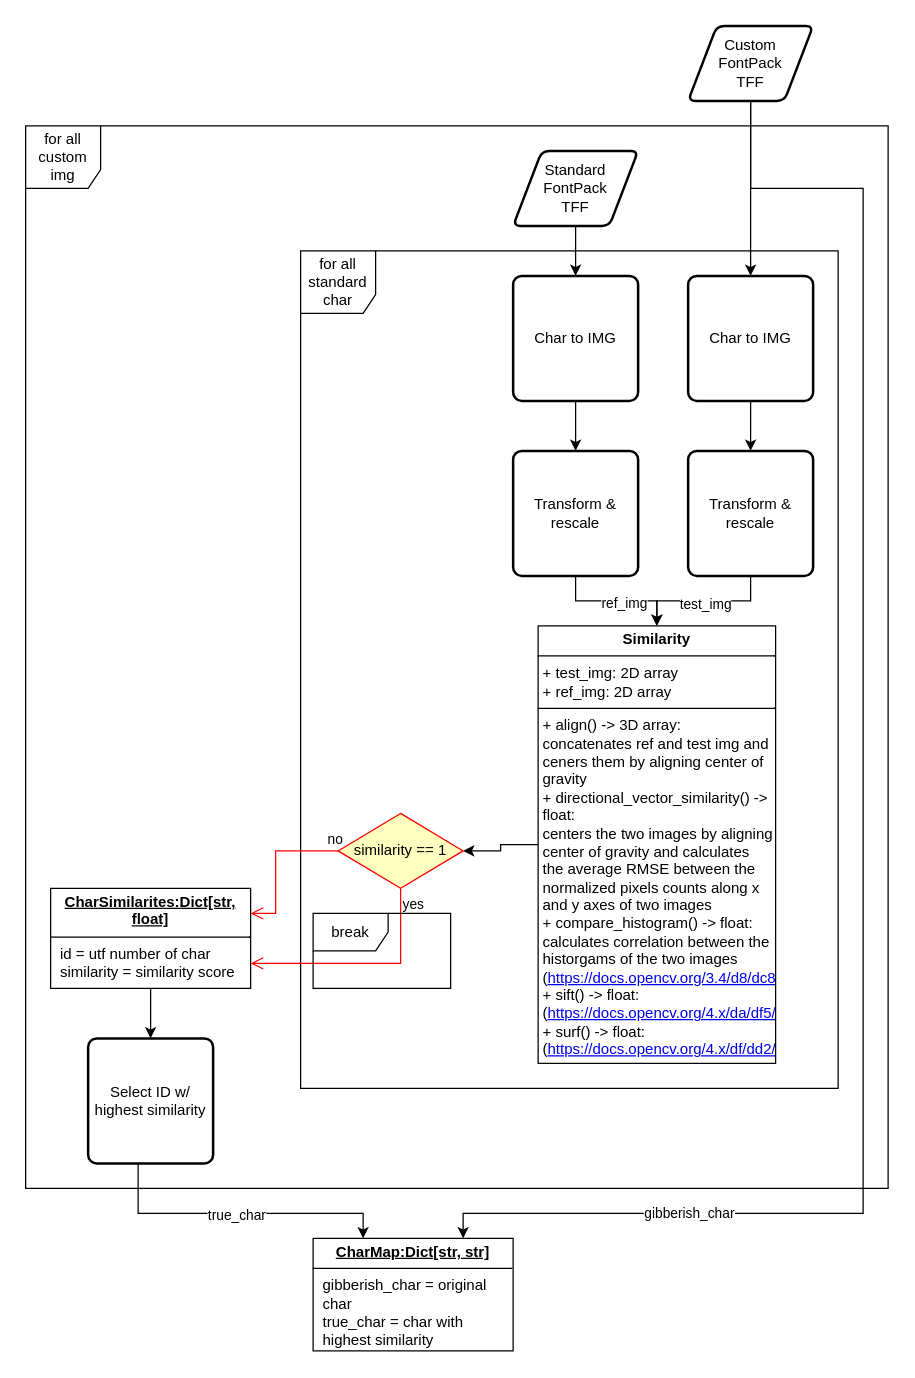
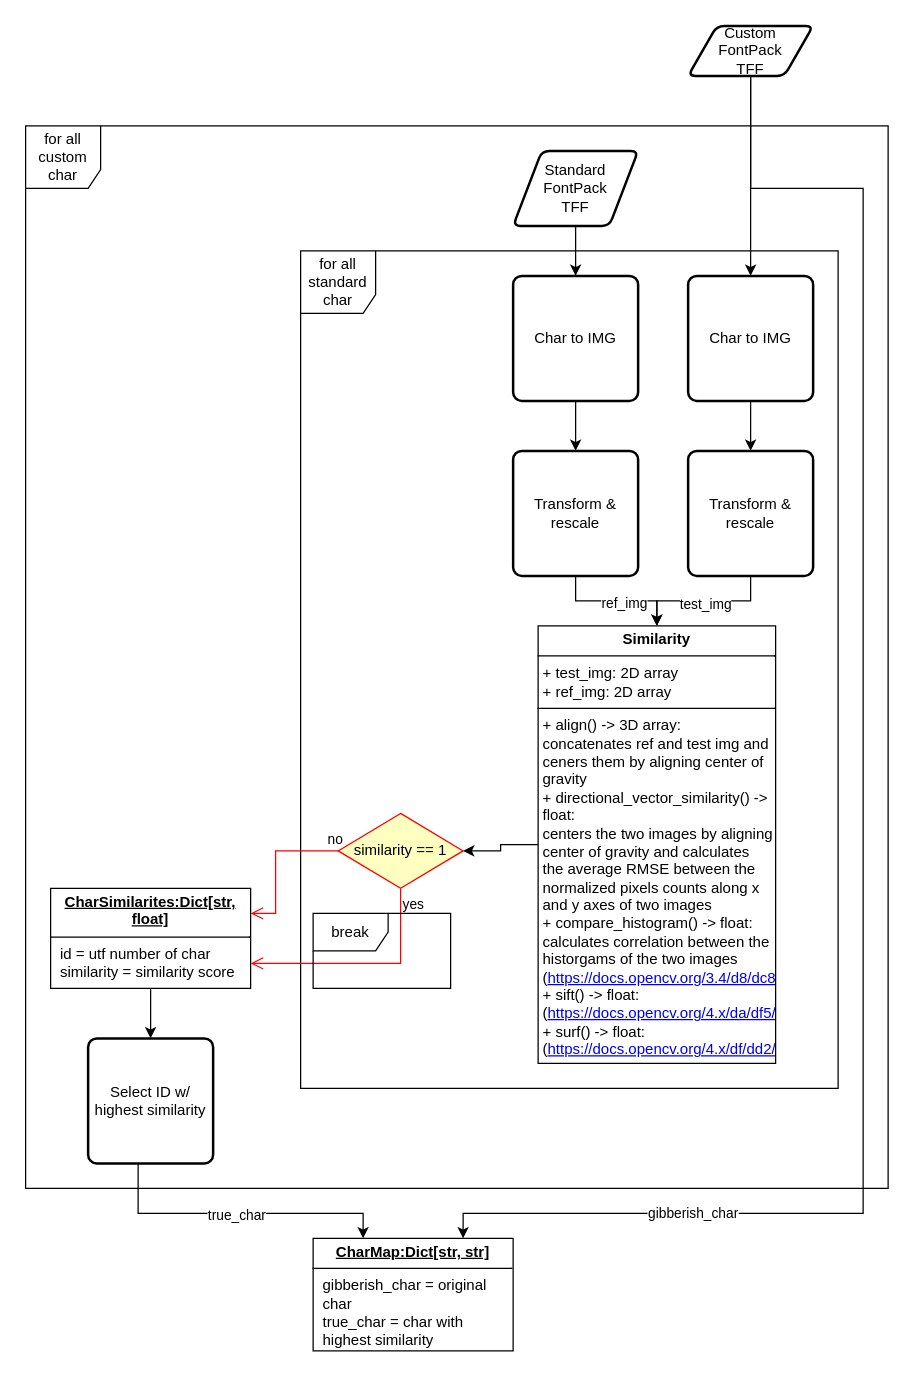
(751, 63) -> (751, 51)
(63, 157) -> (63, 157)
